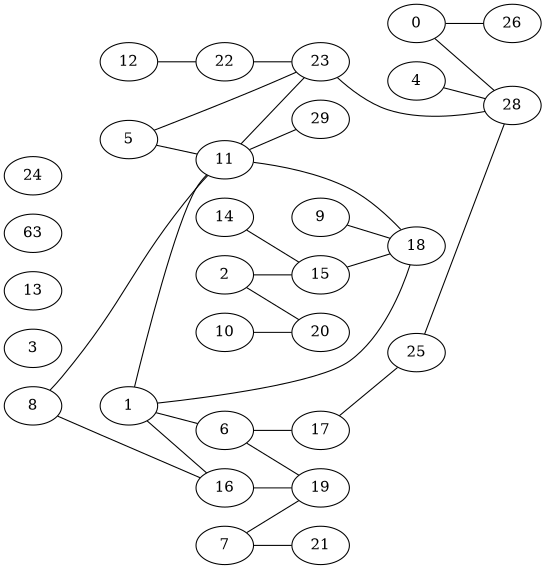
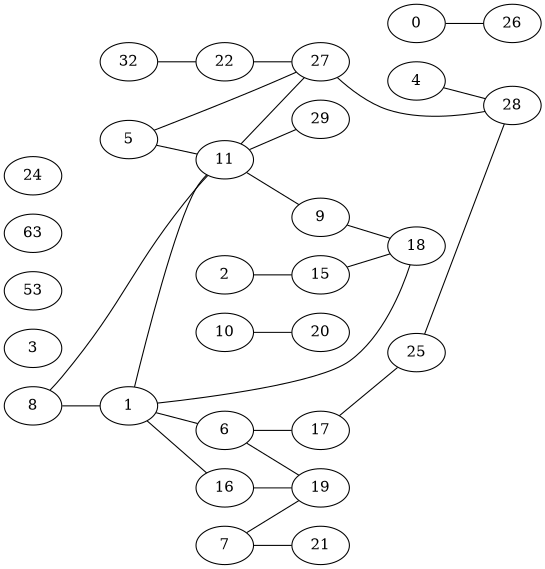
(129, 62) -> (129, 62)
(321, 62) -> (321, 62)
(465, 64) -> none
(334, 182) -> (273, 189)
(225, 217) -> none
(33, 291) -> (33, 291)
(273, 304) -> none
(129, 447) -> (81, 406)
